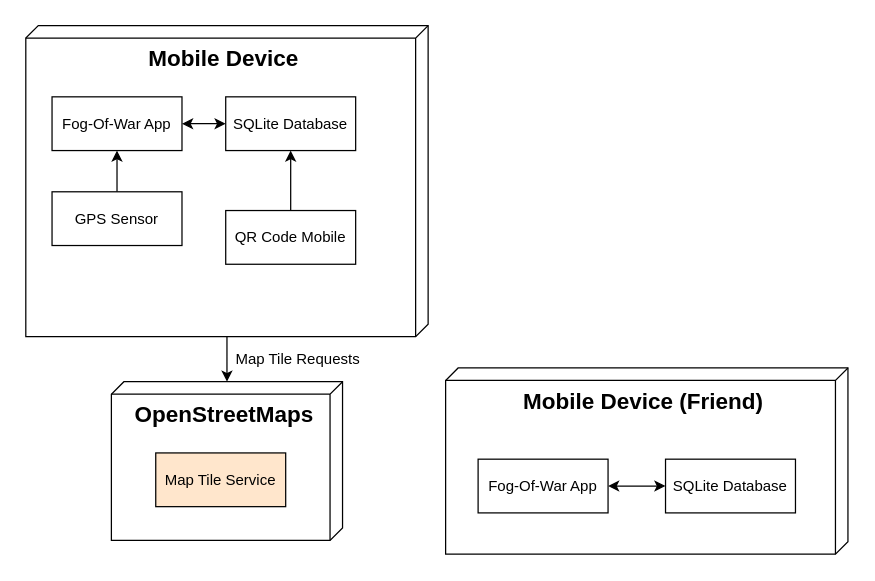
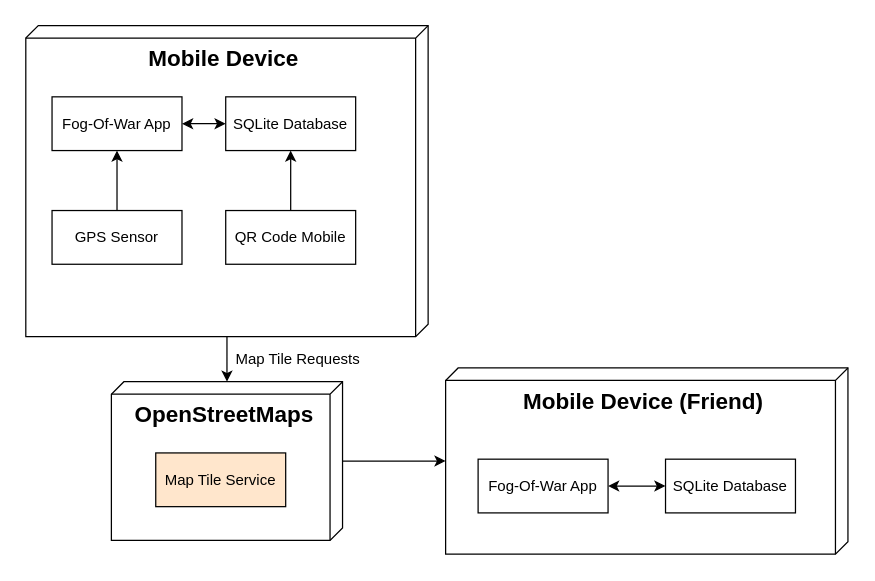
(117, 219) -> (117, 238)
none -> (390, 461)
